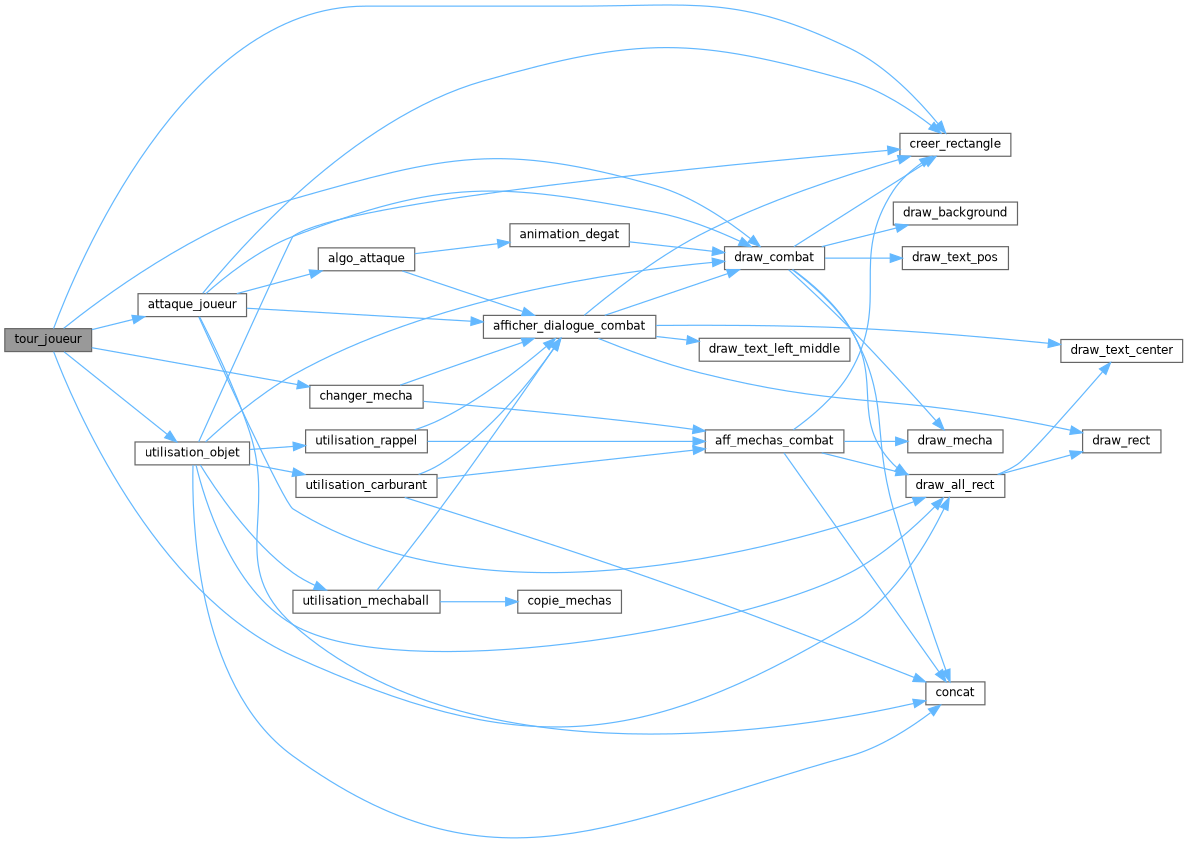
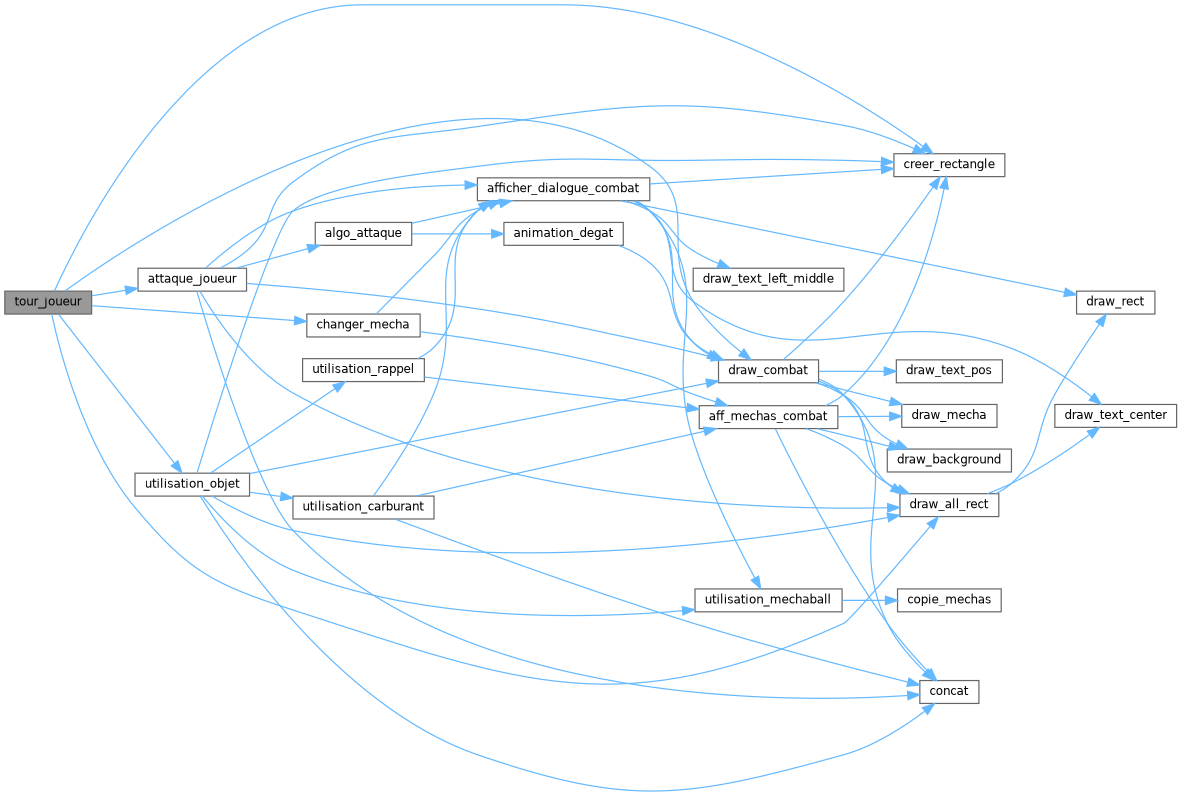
none -> (853, 437)
(472, 465) -> (683, 378)
